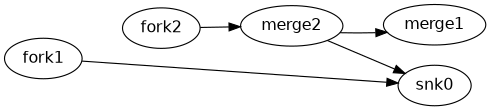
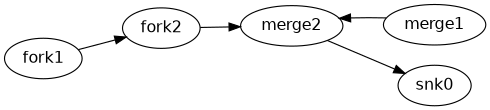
(358, 33) -> (368, 18)
(234, 72) -> (97, 45)
